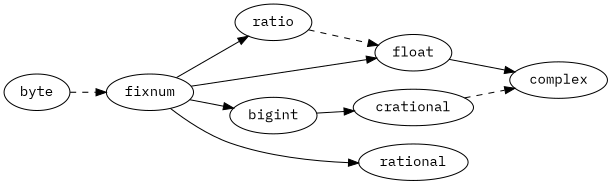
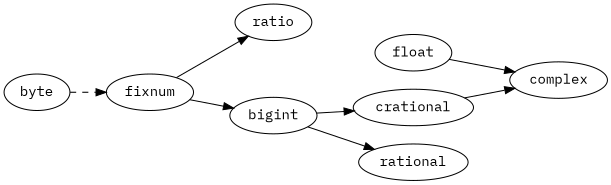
(338, 36) -> none
(279, 73) -> none
(485, 94) -> (485, 94)
(255, 150) -> (336, 136)
